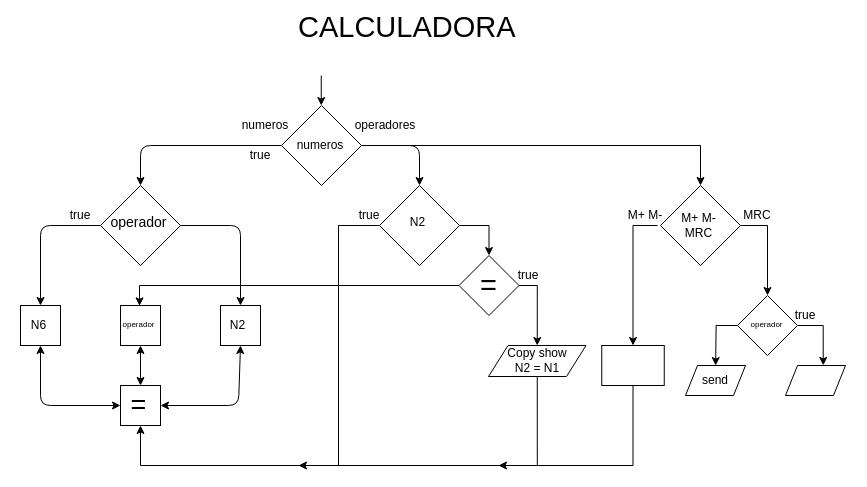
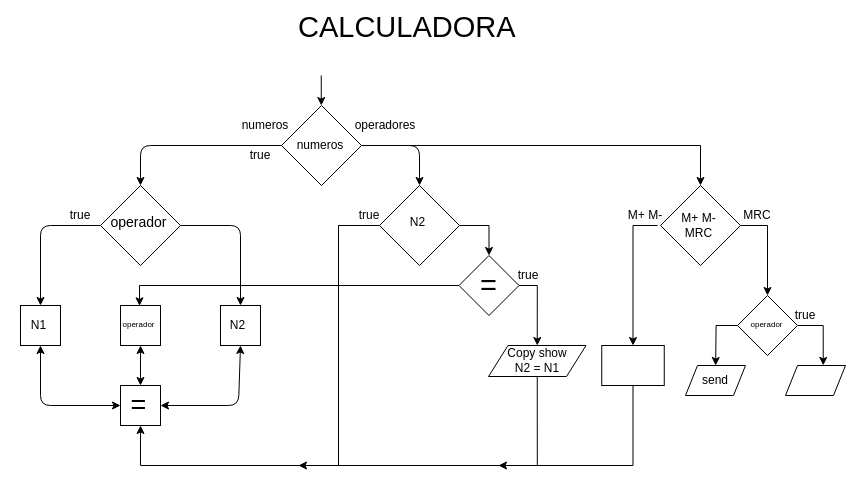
(39, 326) -> (39, 326)
